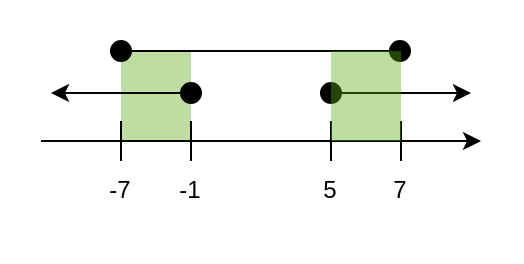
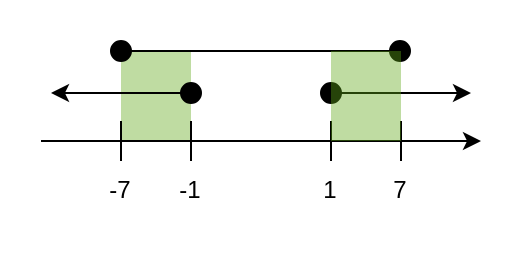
(331, 191) -> (331, 191)
